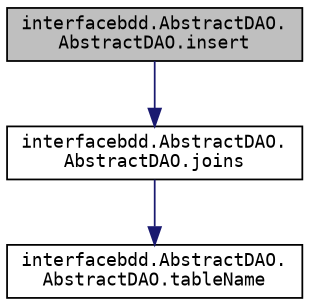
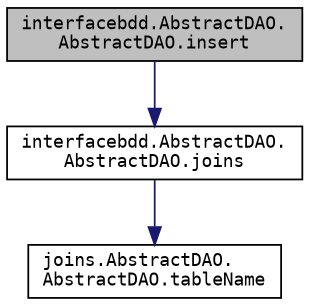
(155, 271) -> (155, 271)
